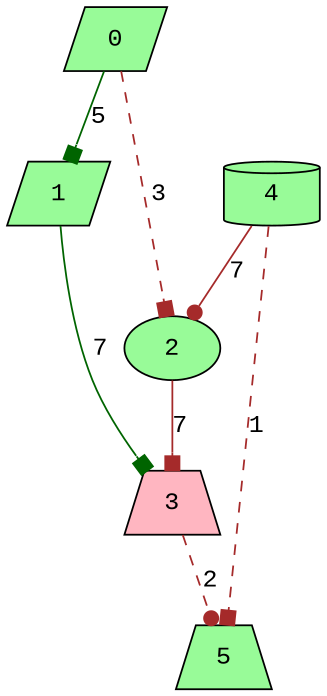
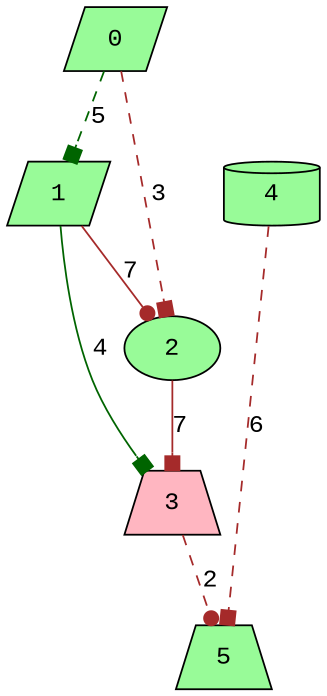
(90, 108) -> (90, 108)
(225, 266) -> (112, 267)
(100, 348) -> (100, 348)
(257, 425) -> (257, 425)
